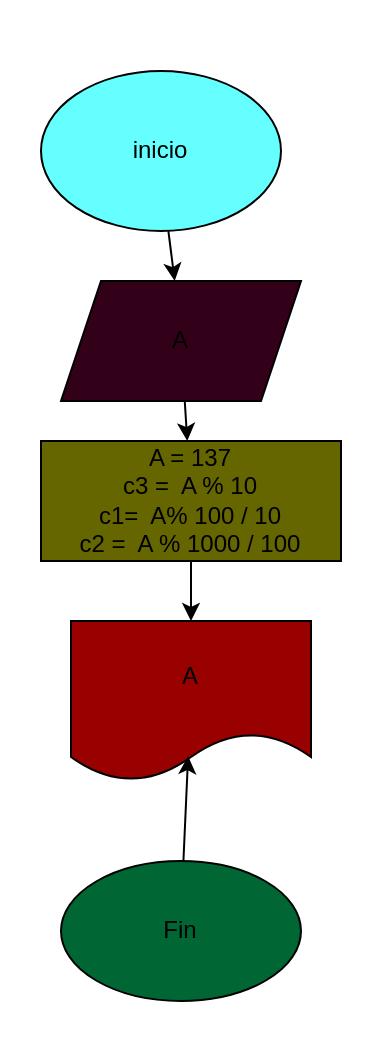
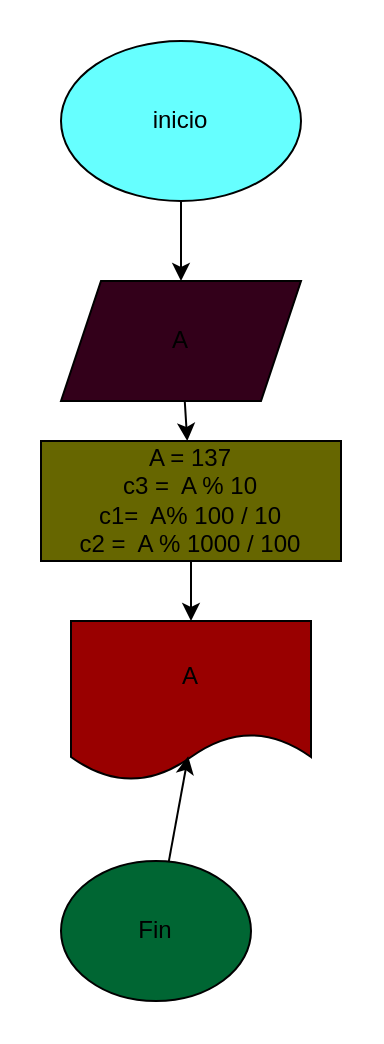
(161, 151) -> (181, 121)
(181, 931) -> (156, 931)
